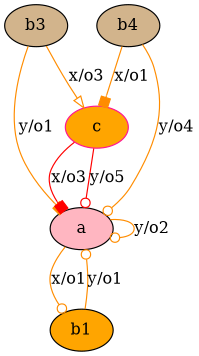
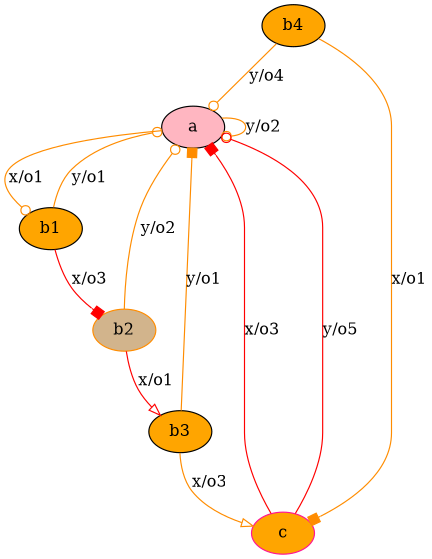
(36, 26) -> (180, 432)
(128, 26) -> (293, 26)
none -> (124, 330)
